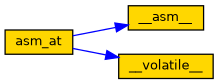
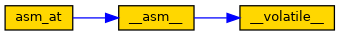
(89, 52) -> (210, 18)
